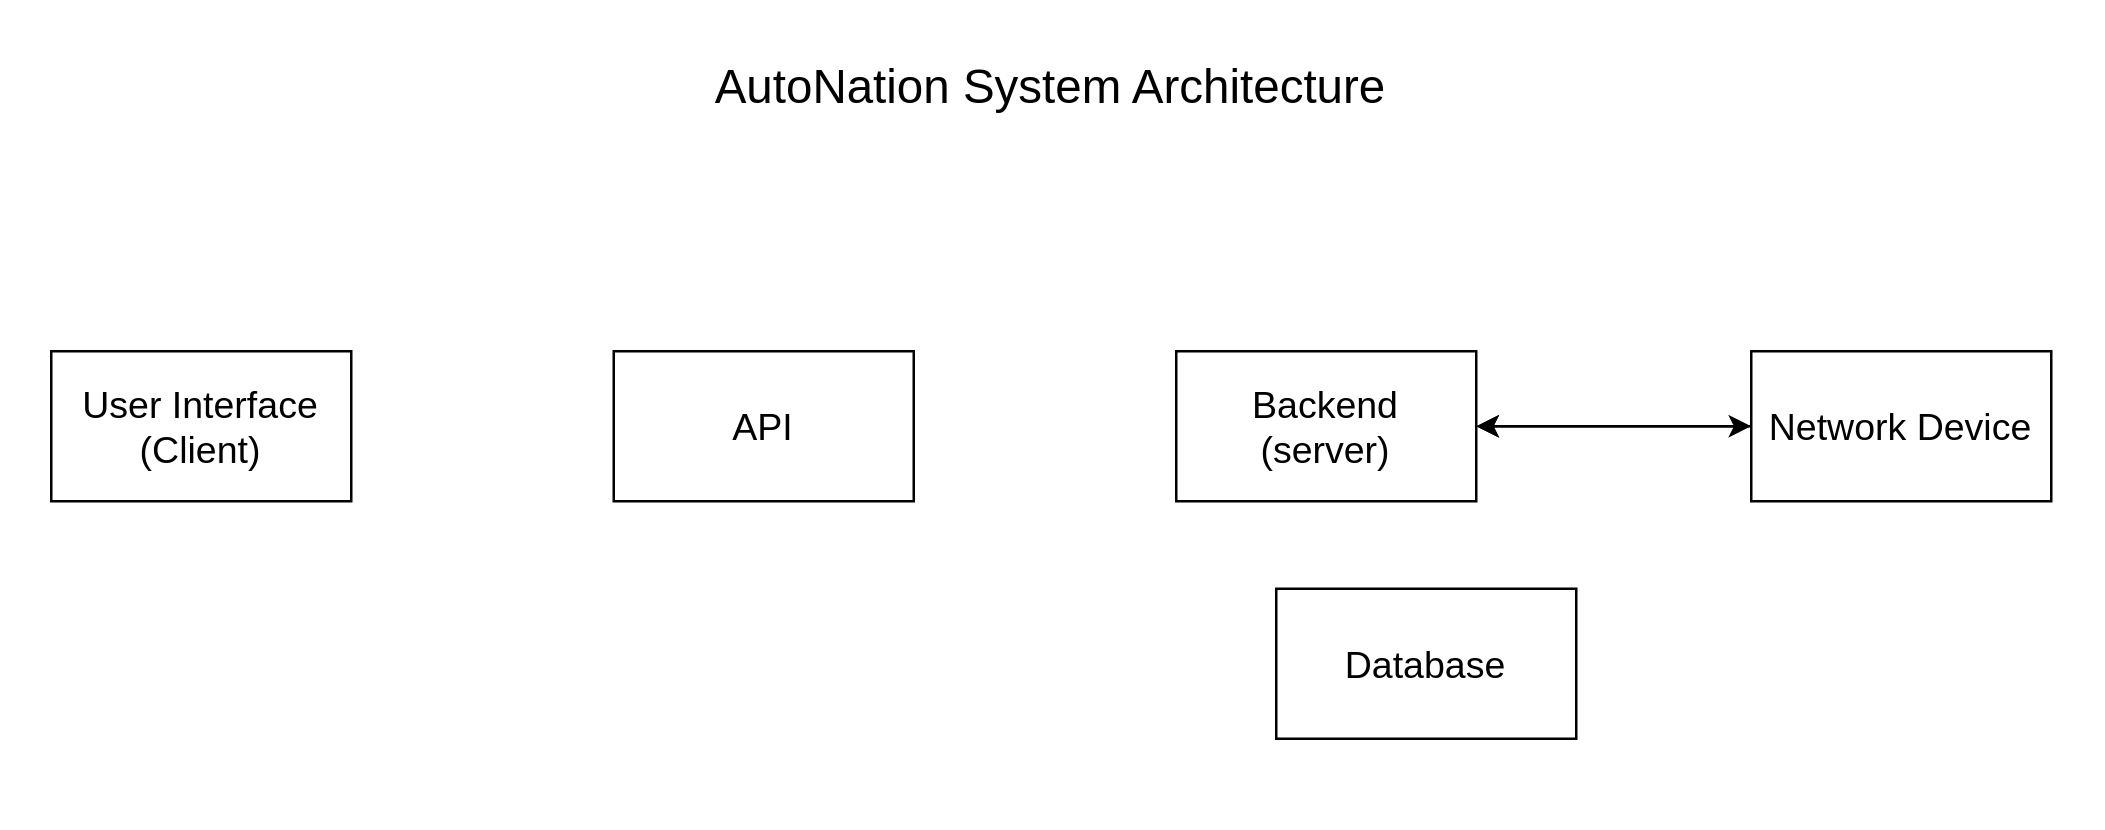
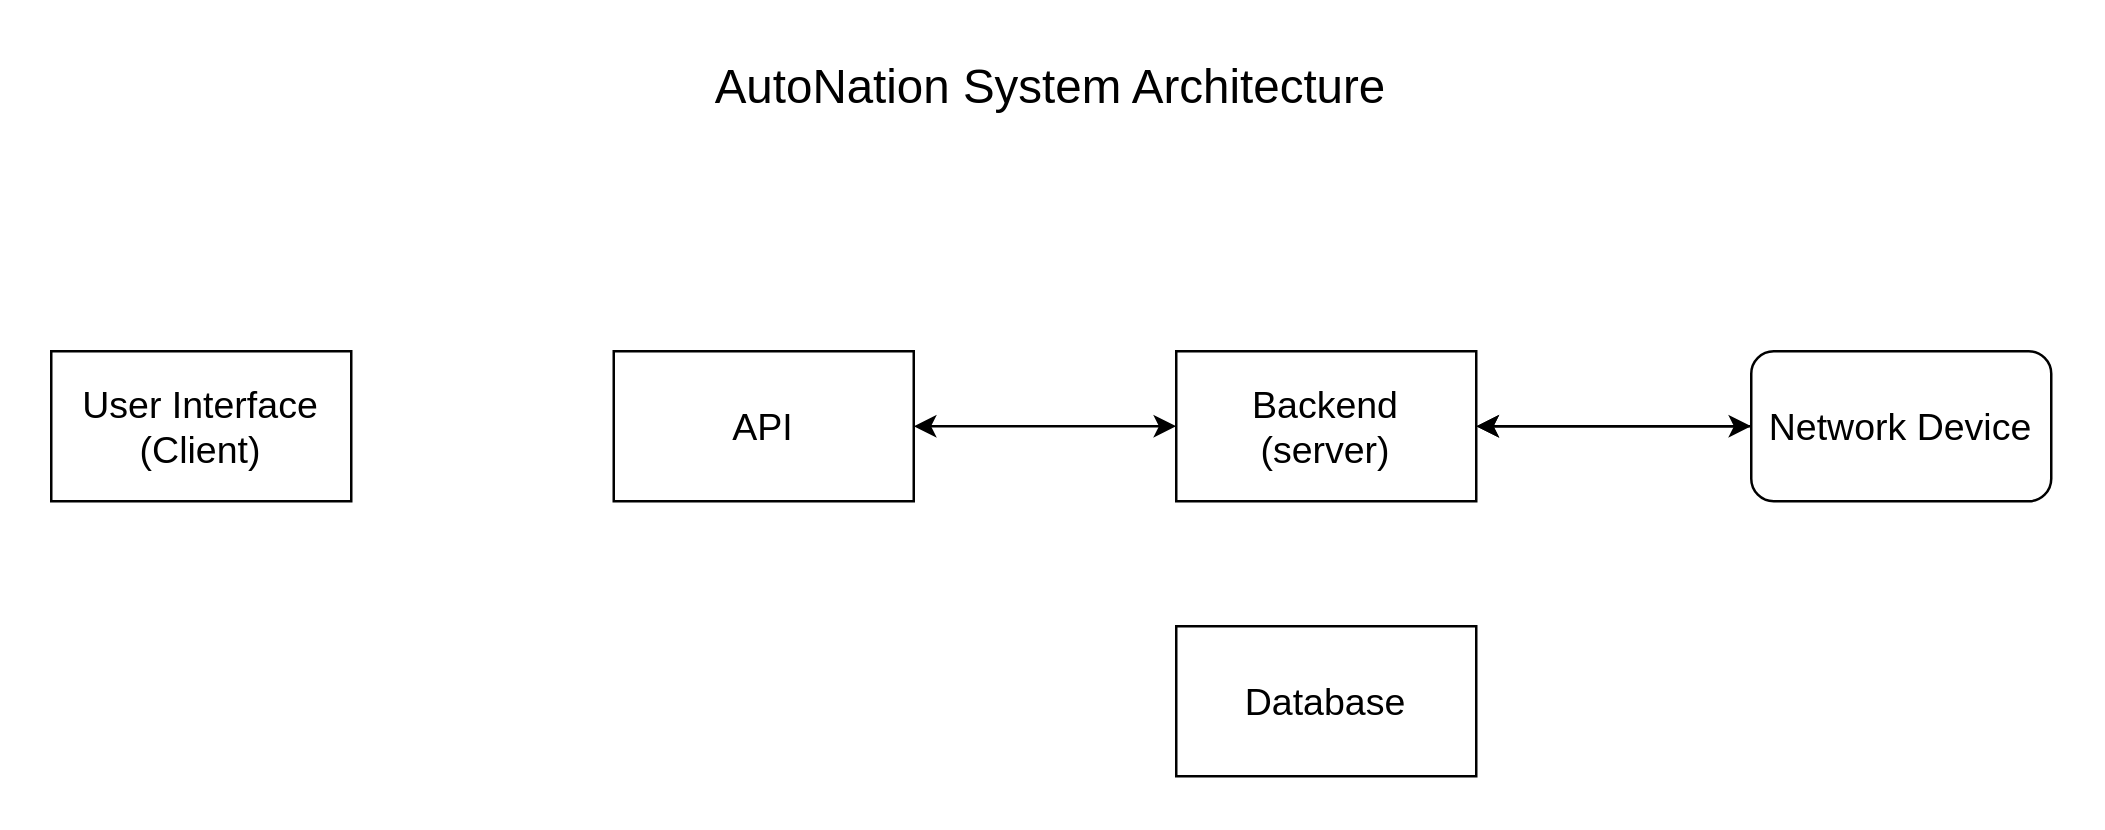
none -> (1045, 426)
(1901, 426) -> (1901, 426)
(1426, 664) -> (1326, 701)
